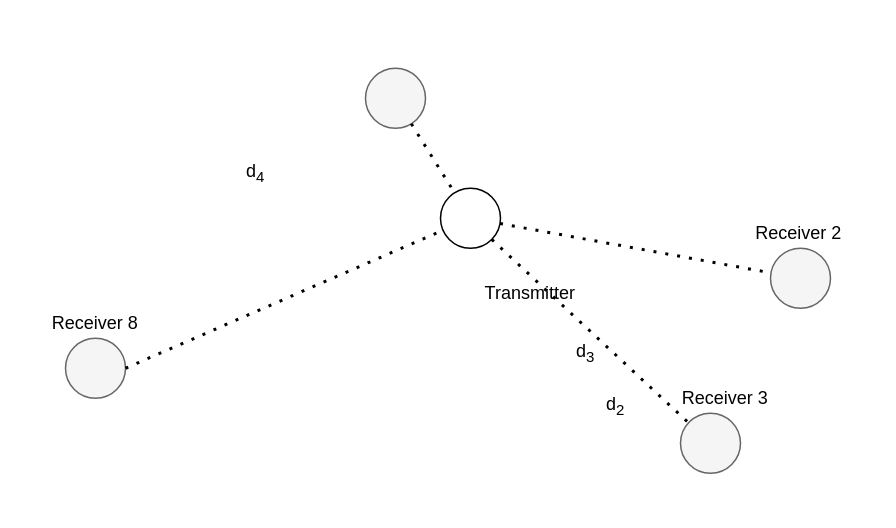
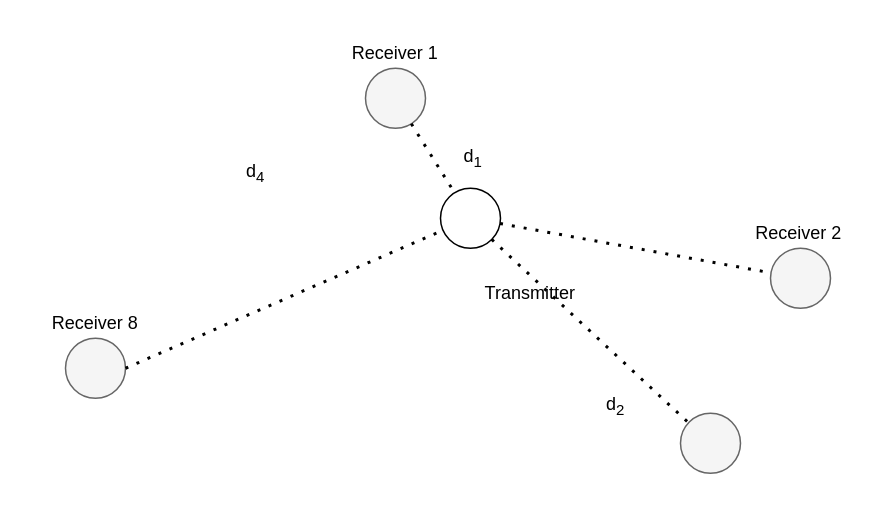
none -> (395, 53)
none -> (473, 158)
(586, 353) -> none
(725, 398) -> none
